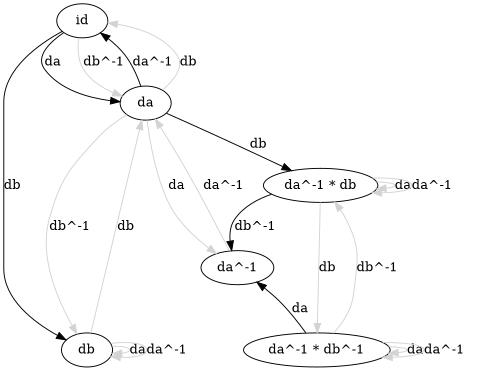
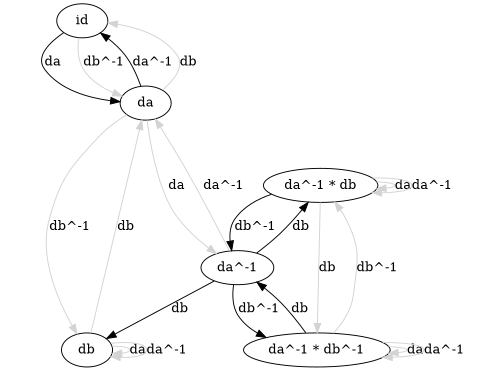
(225, 140) -> (281, 233)
(4, 182) -> (165, 308)
(300, 309) -> (300, 309)
none -> (237, 313)
